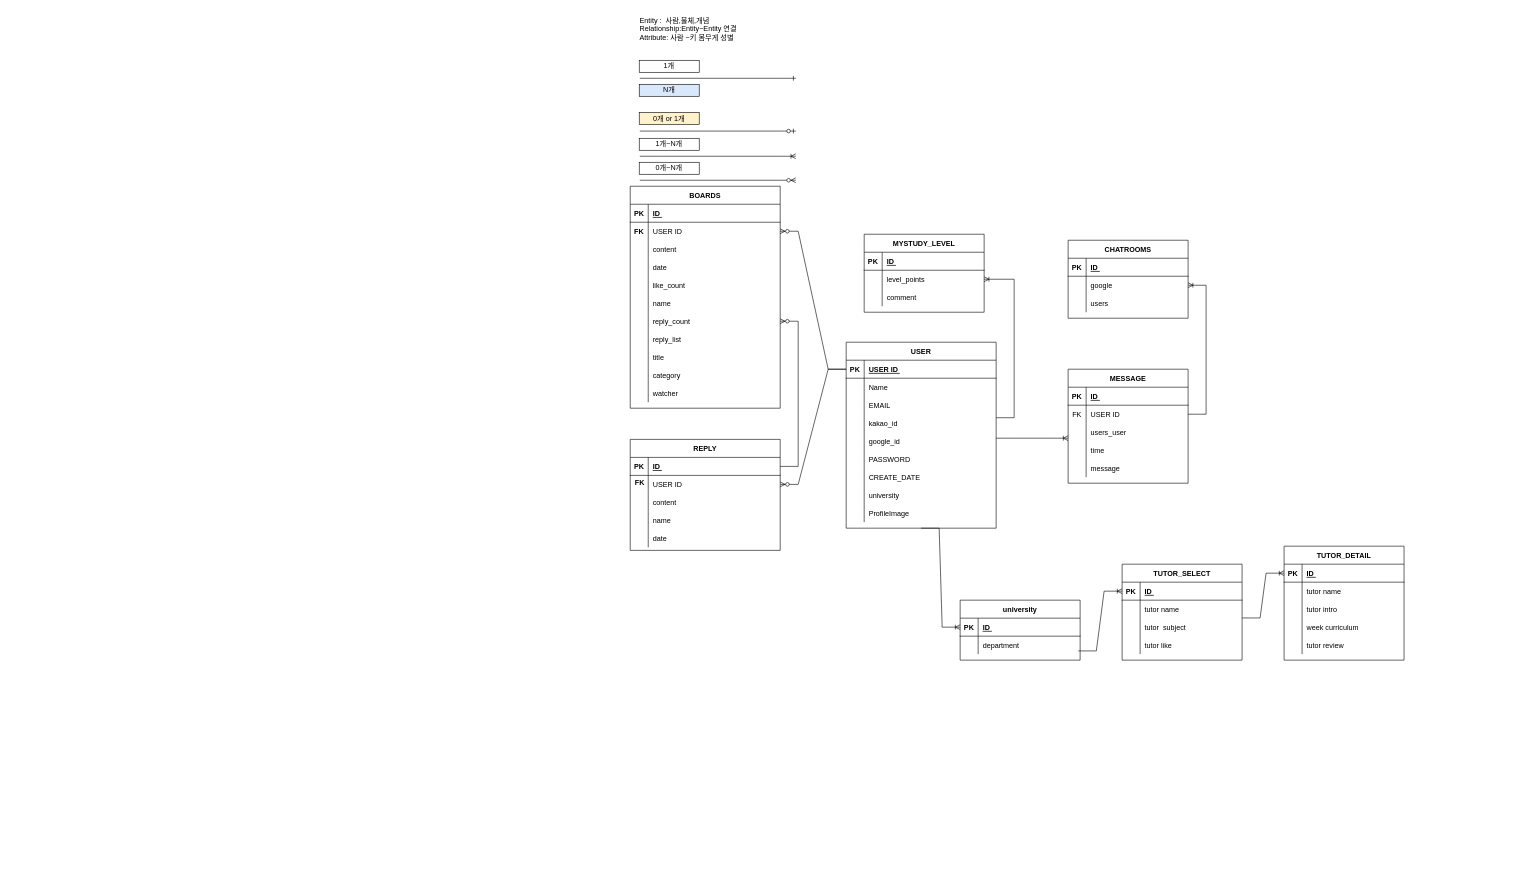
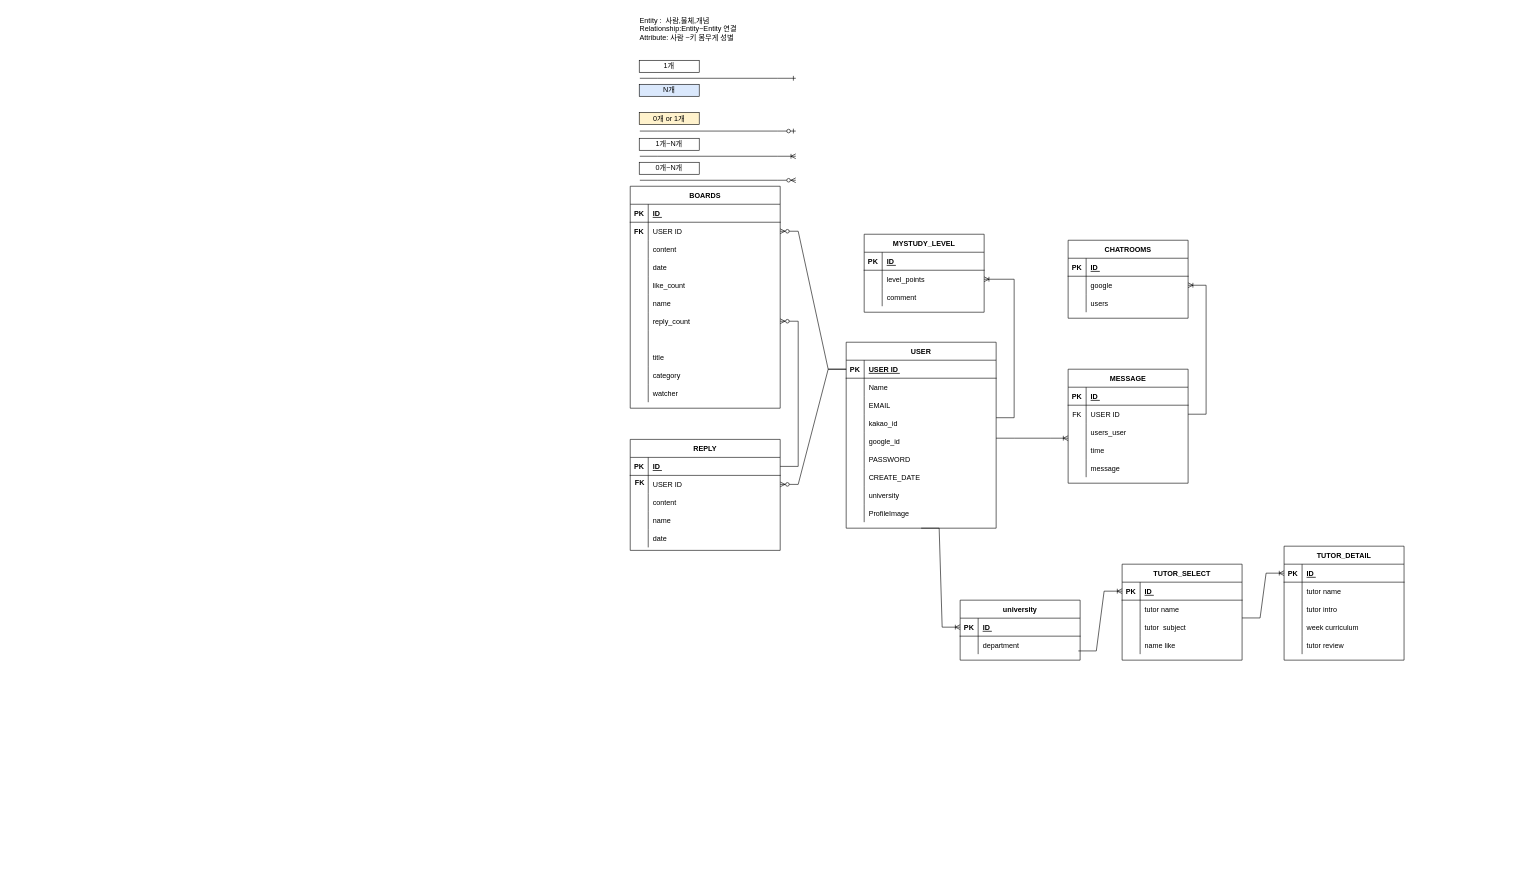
(714, 339) -> none
(1162, 646) -> (1160, 646)
